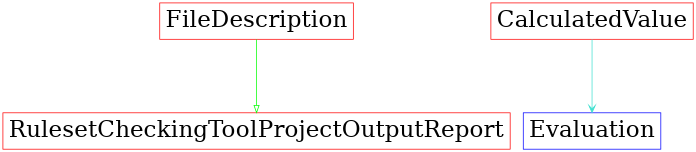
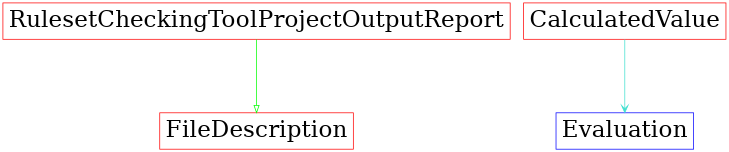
(257, 72) -> (257, 72)
